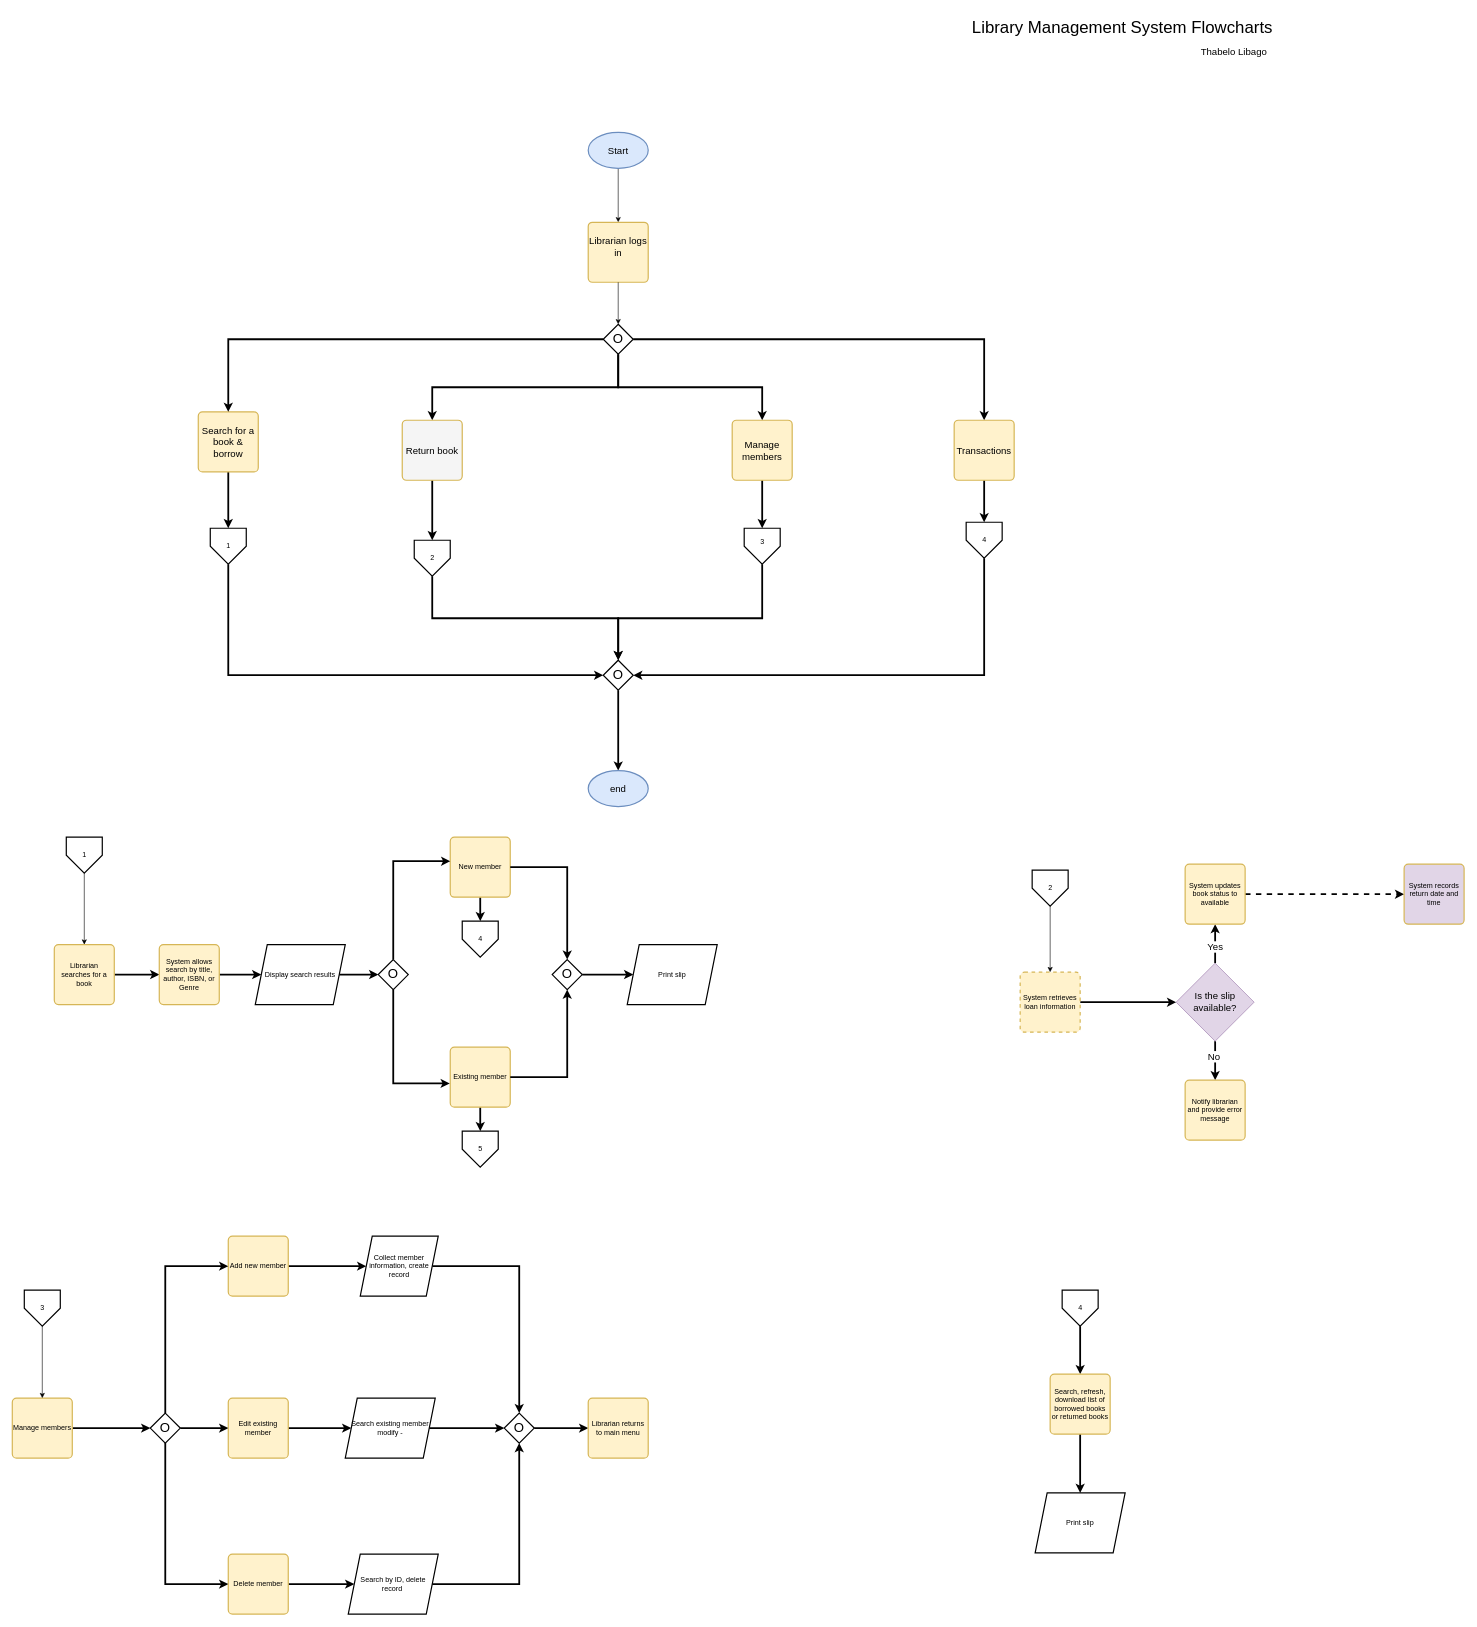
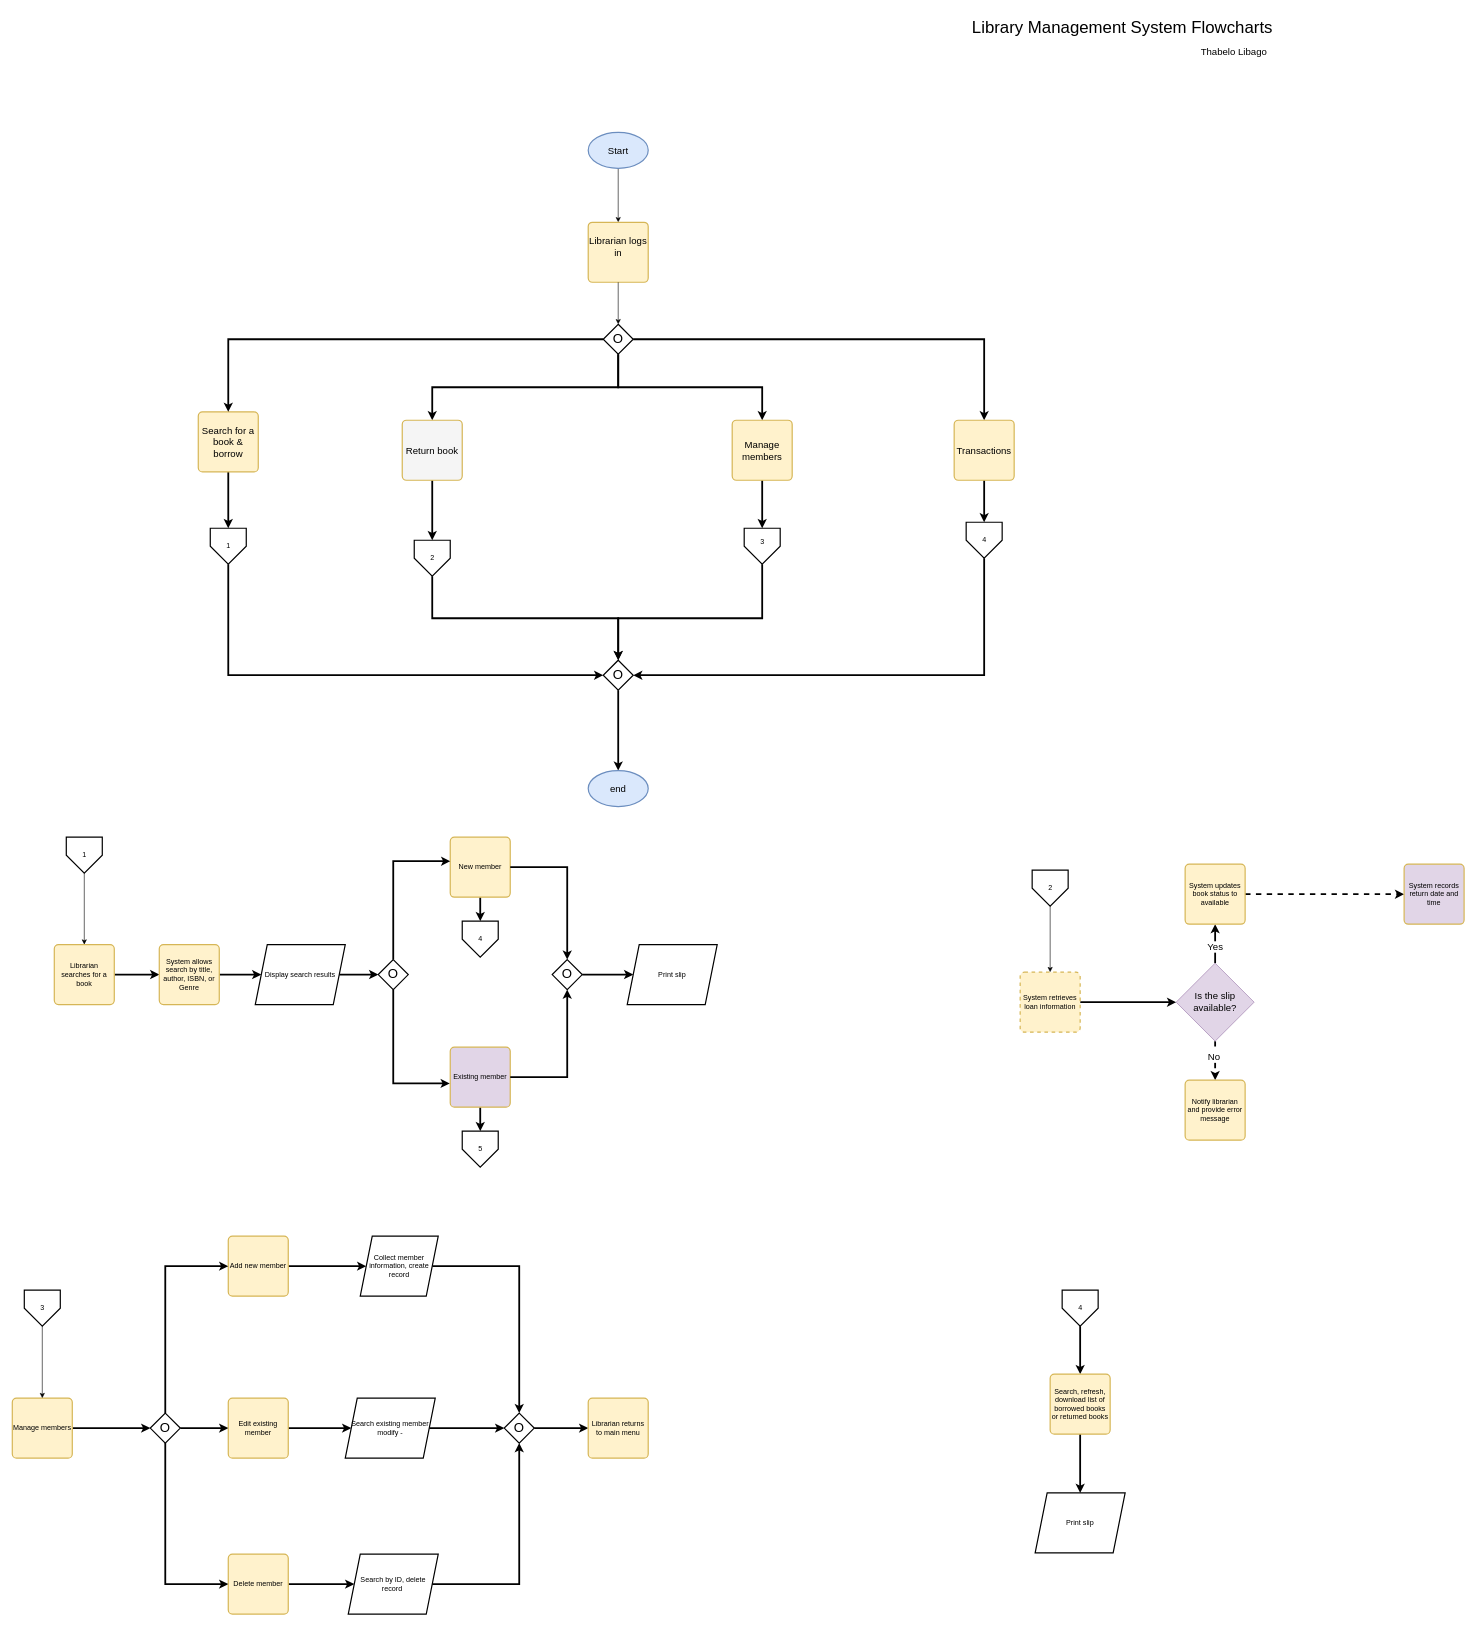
(1215, 1070) -> (1215, 1070)
(480, 1077) -> (480, 1077)
